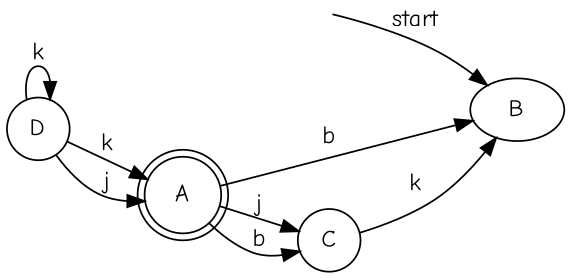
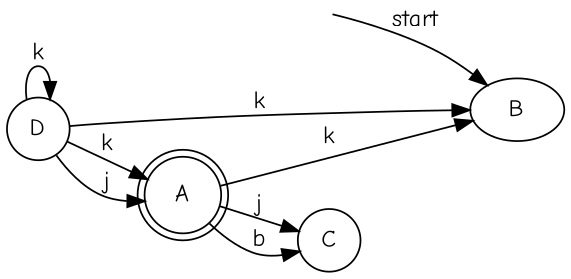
(329, 137) -> (329, 137)
(430, 203) -> (261, 115)
